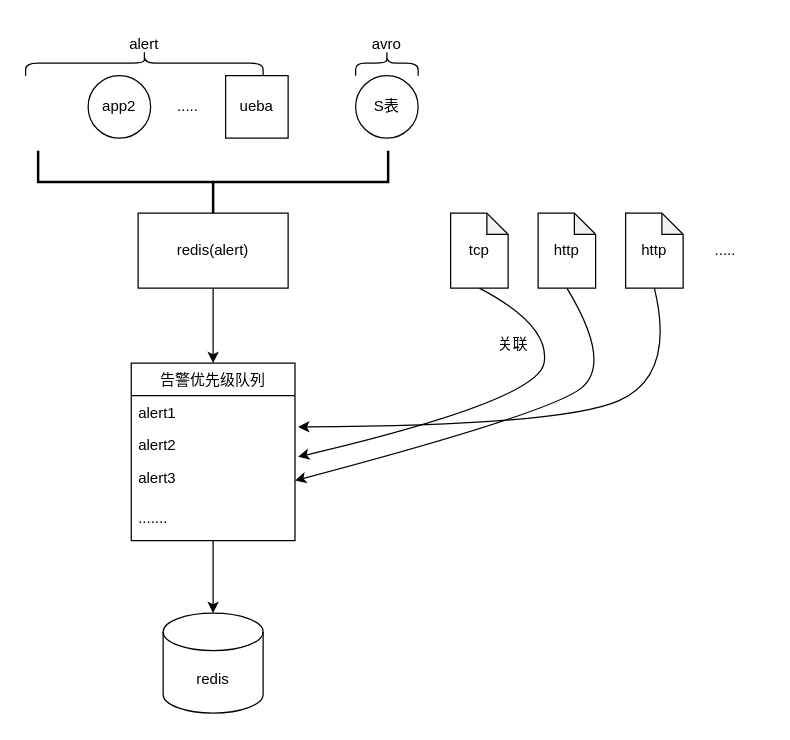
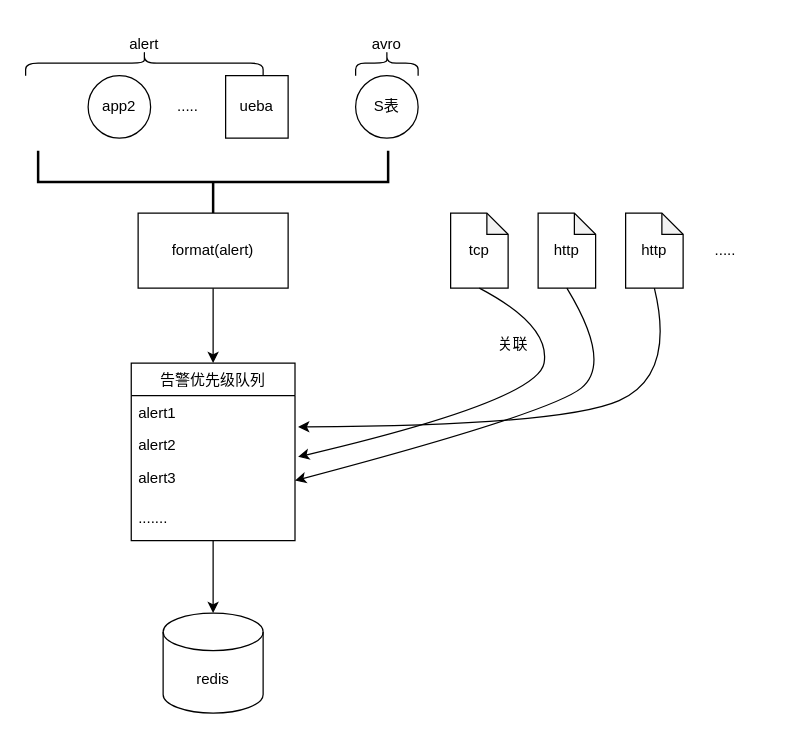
(213, 251) -> (213, 251)
